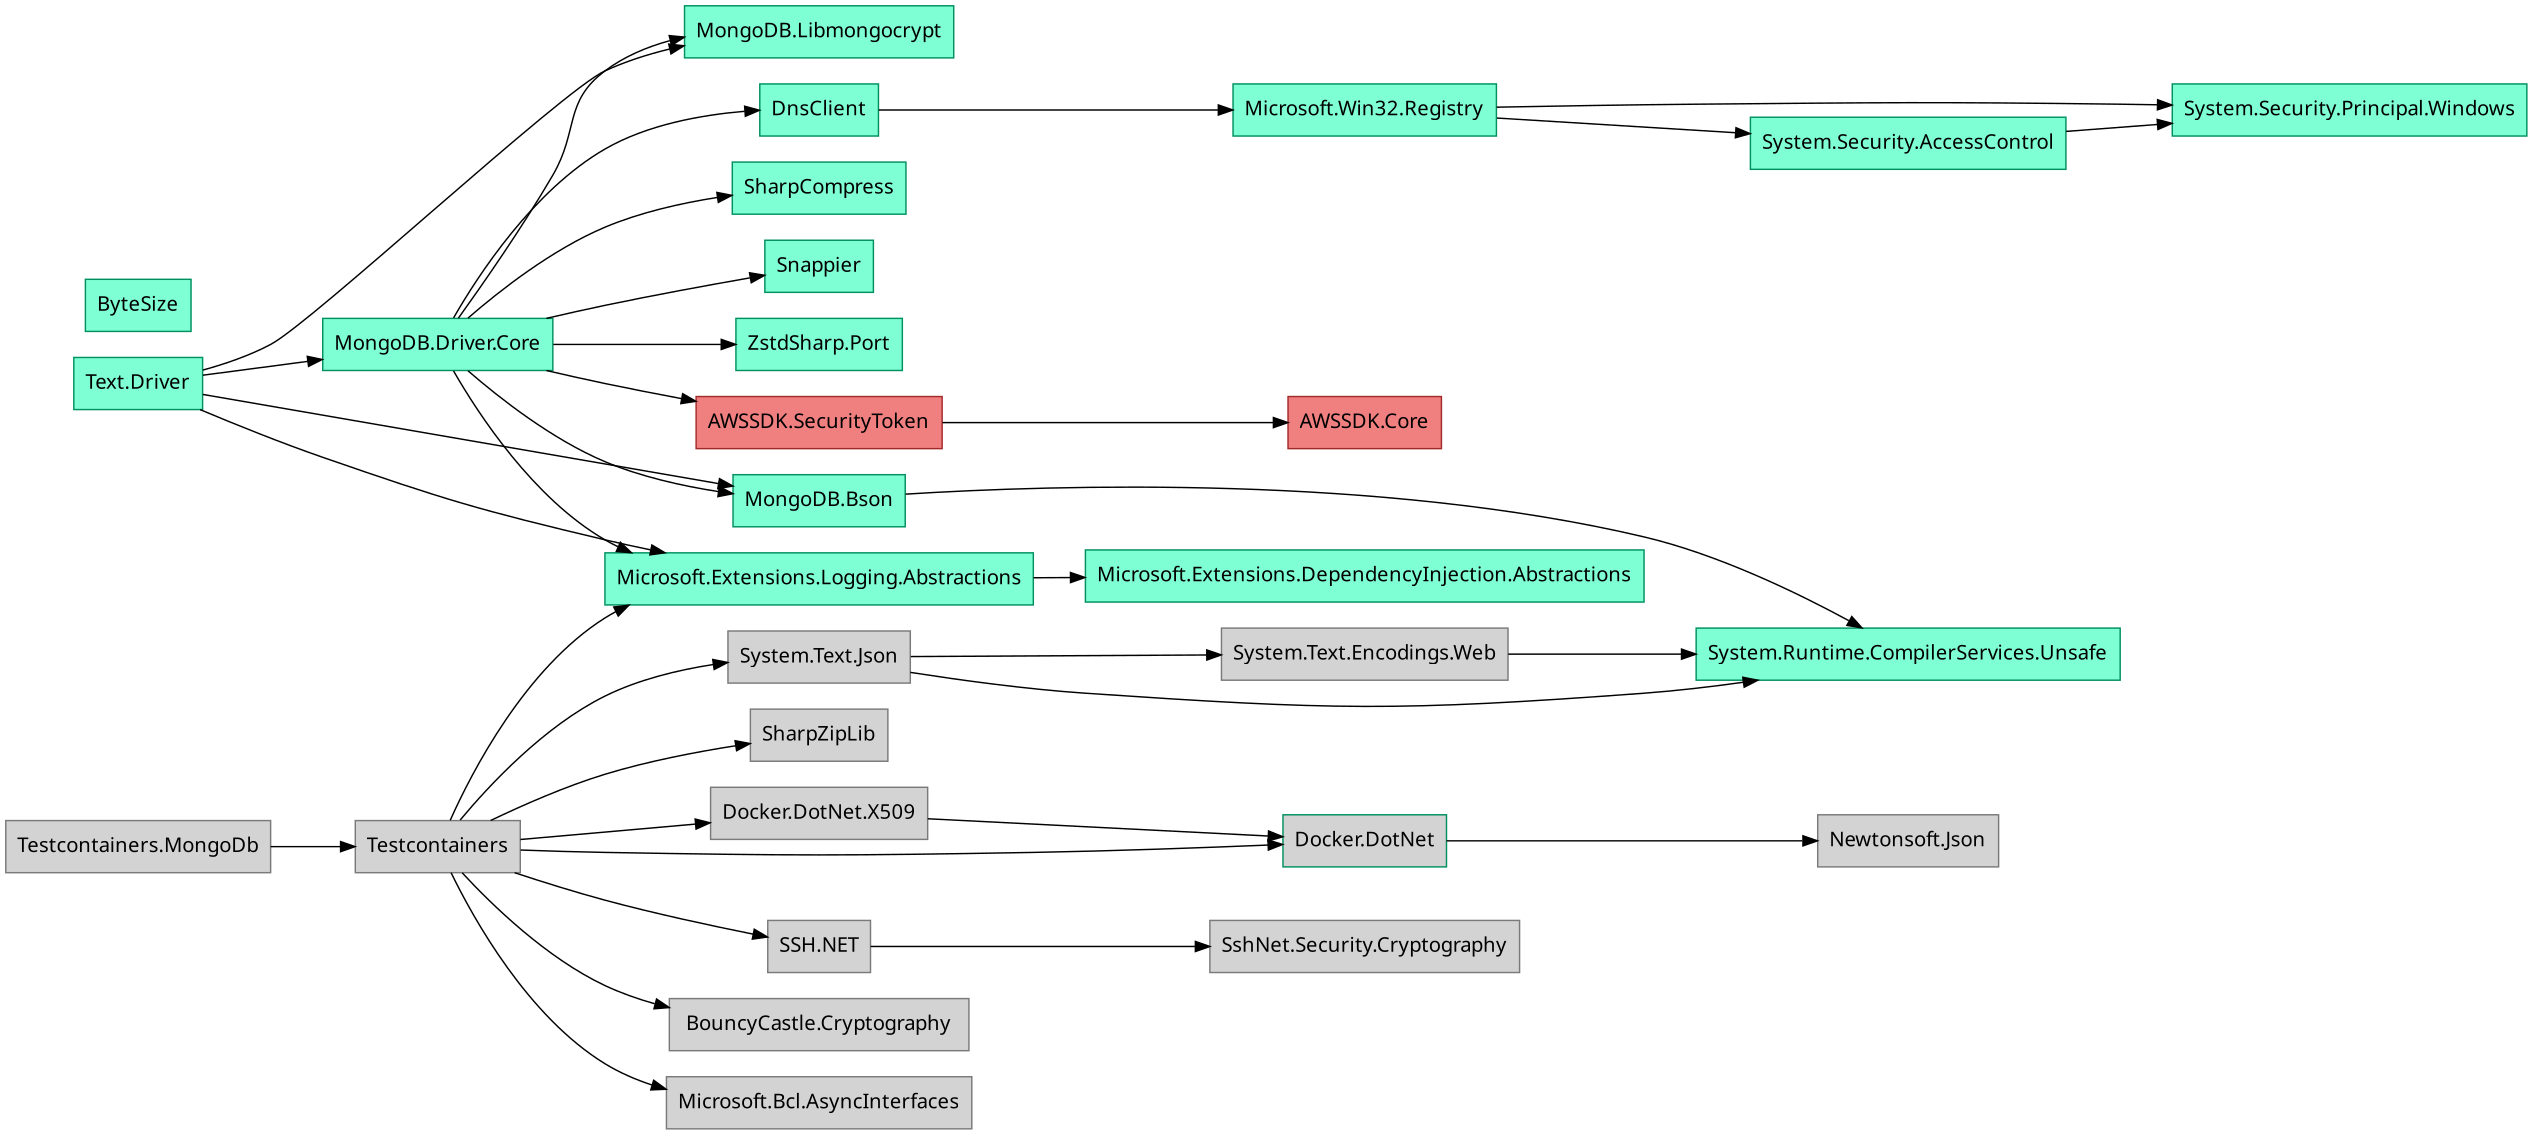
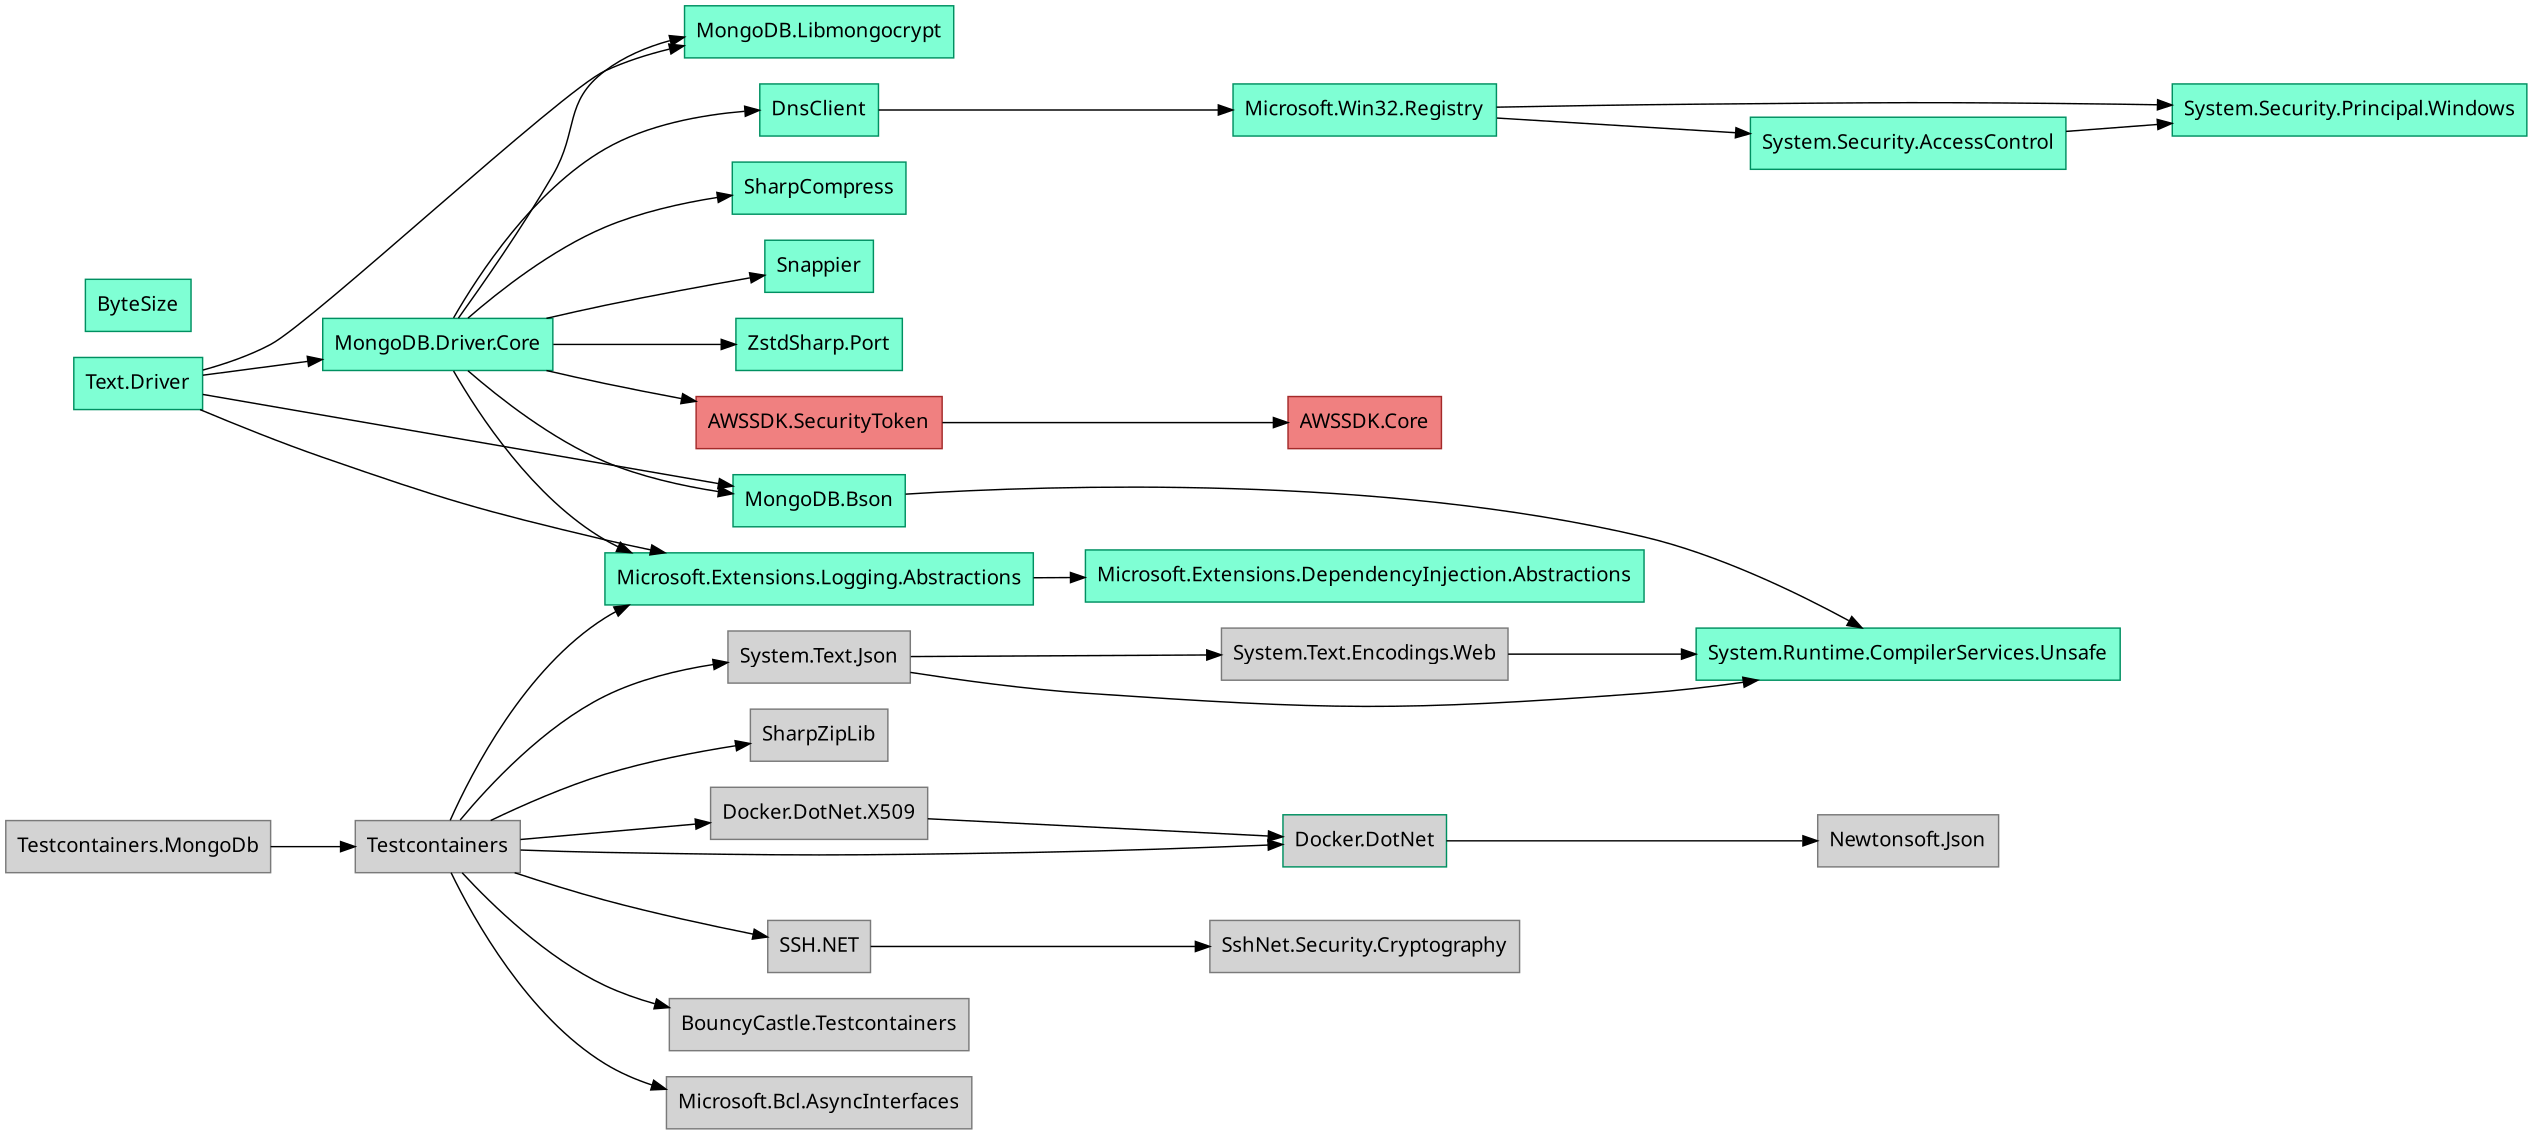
(819, 1025) -> (819, 1025)
